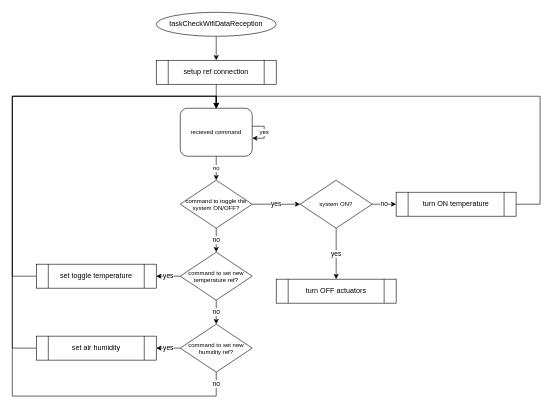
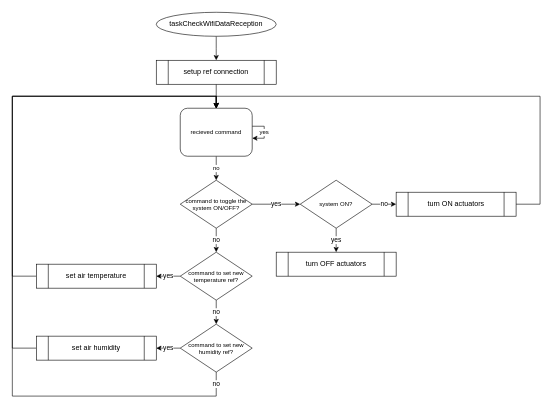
(456, 204) -> (456, 204)
(96, 276) -> (96, 276)
(336, 291) -> (336, 264)
